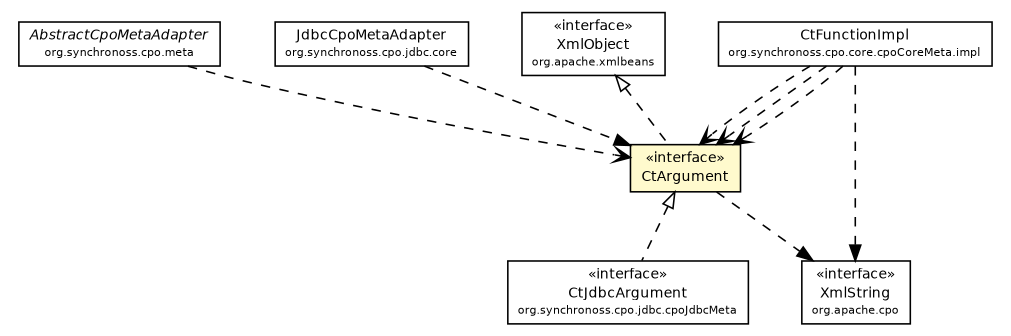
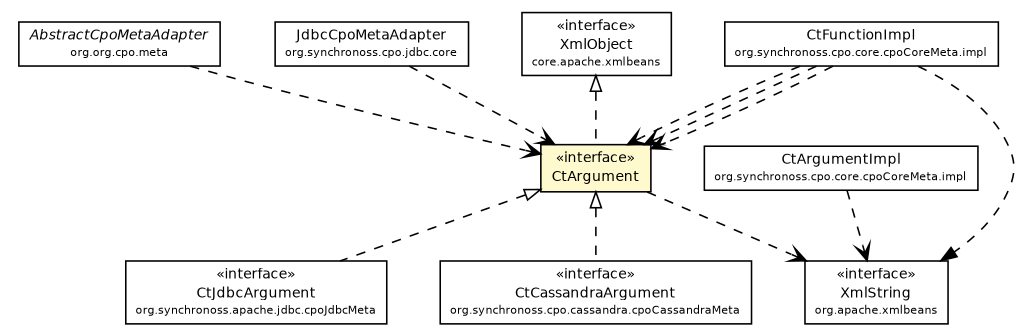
(119, 53) -> (119, 53)
(594, 62) -> (597, 62)
(520, 103) -> (475, 101)
none -> (841, 168)
(758, 222) -> (719, 223)
none -> (596, 292)
(628, 311) -> (256, 311)
(856, 311) -> (877, 311)
